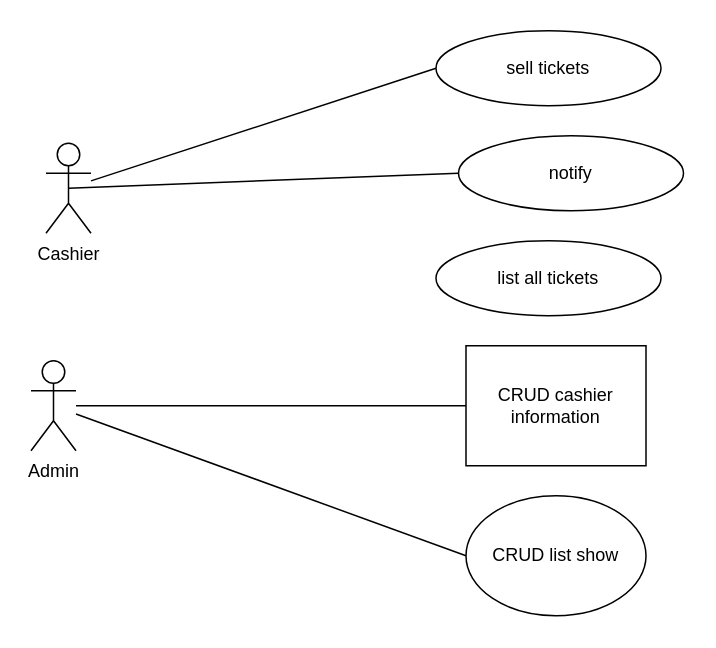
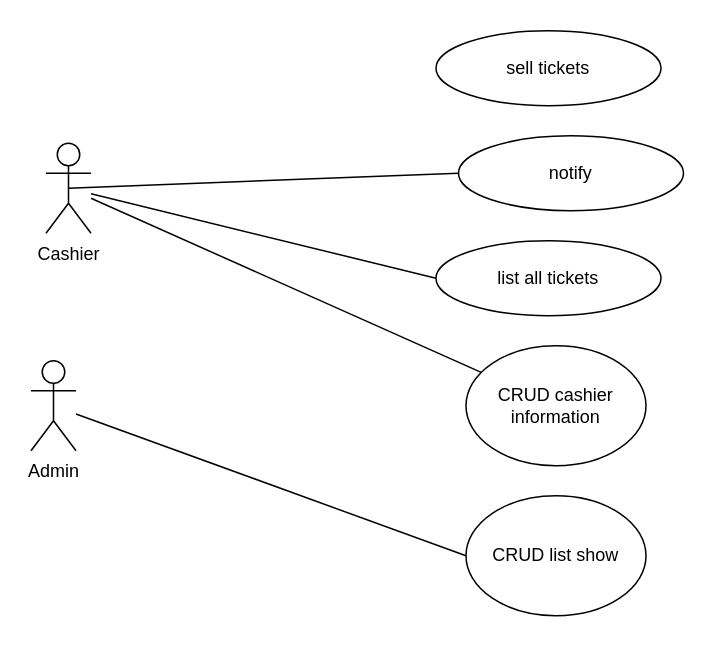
(263, 125) -> (285, 285)
none -> (263, 236)
(271, 406) -> none
(556, 406) -> (556, 406)
